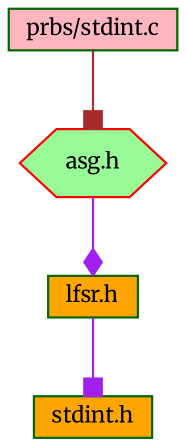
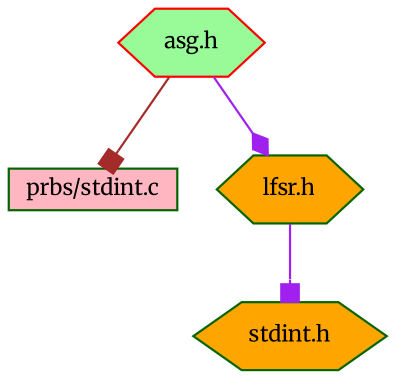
(93, 79) -> (144, 114)
(93, 297) -> (290, 189)
(93, 417) -> (290, 336)
